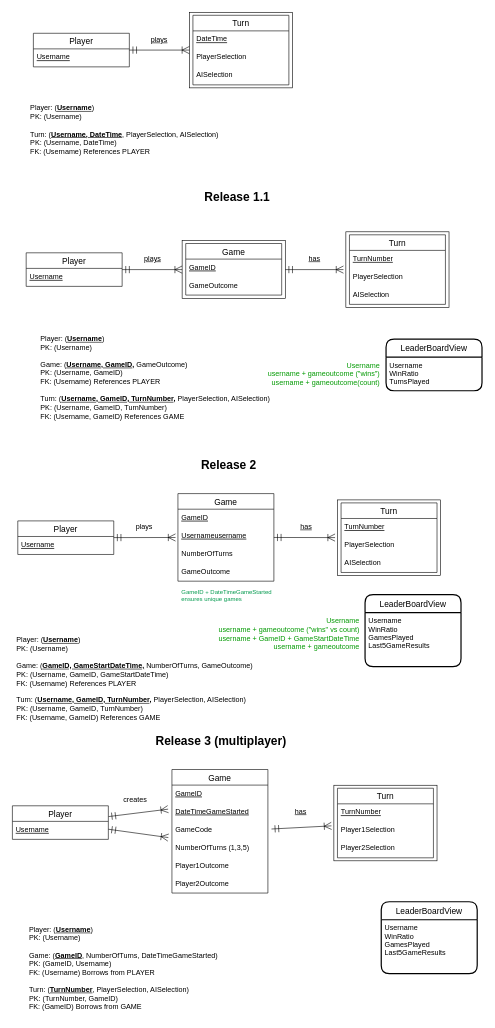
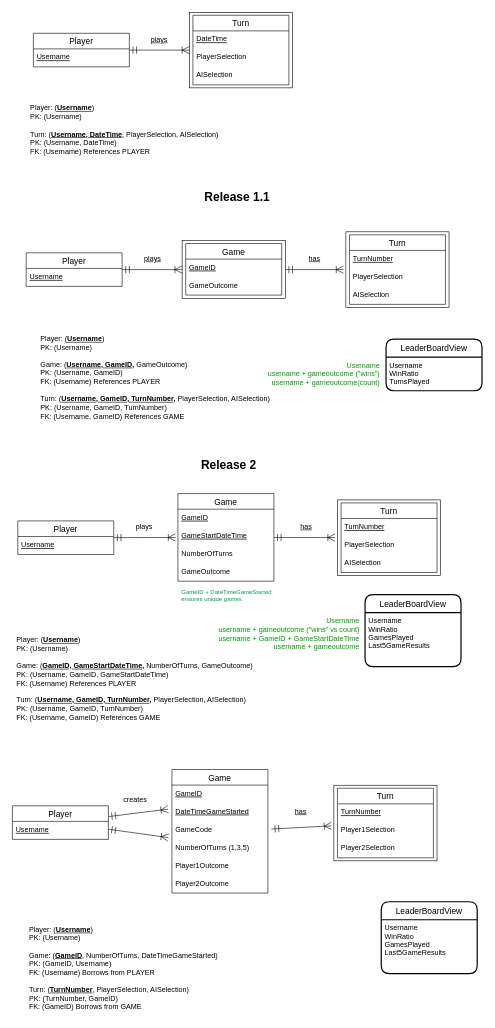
(213, 536) -> (215, 536)
(221, 740) -> none
